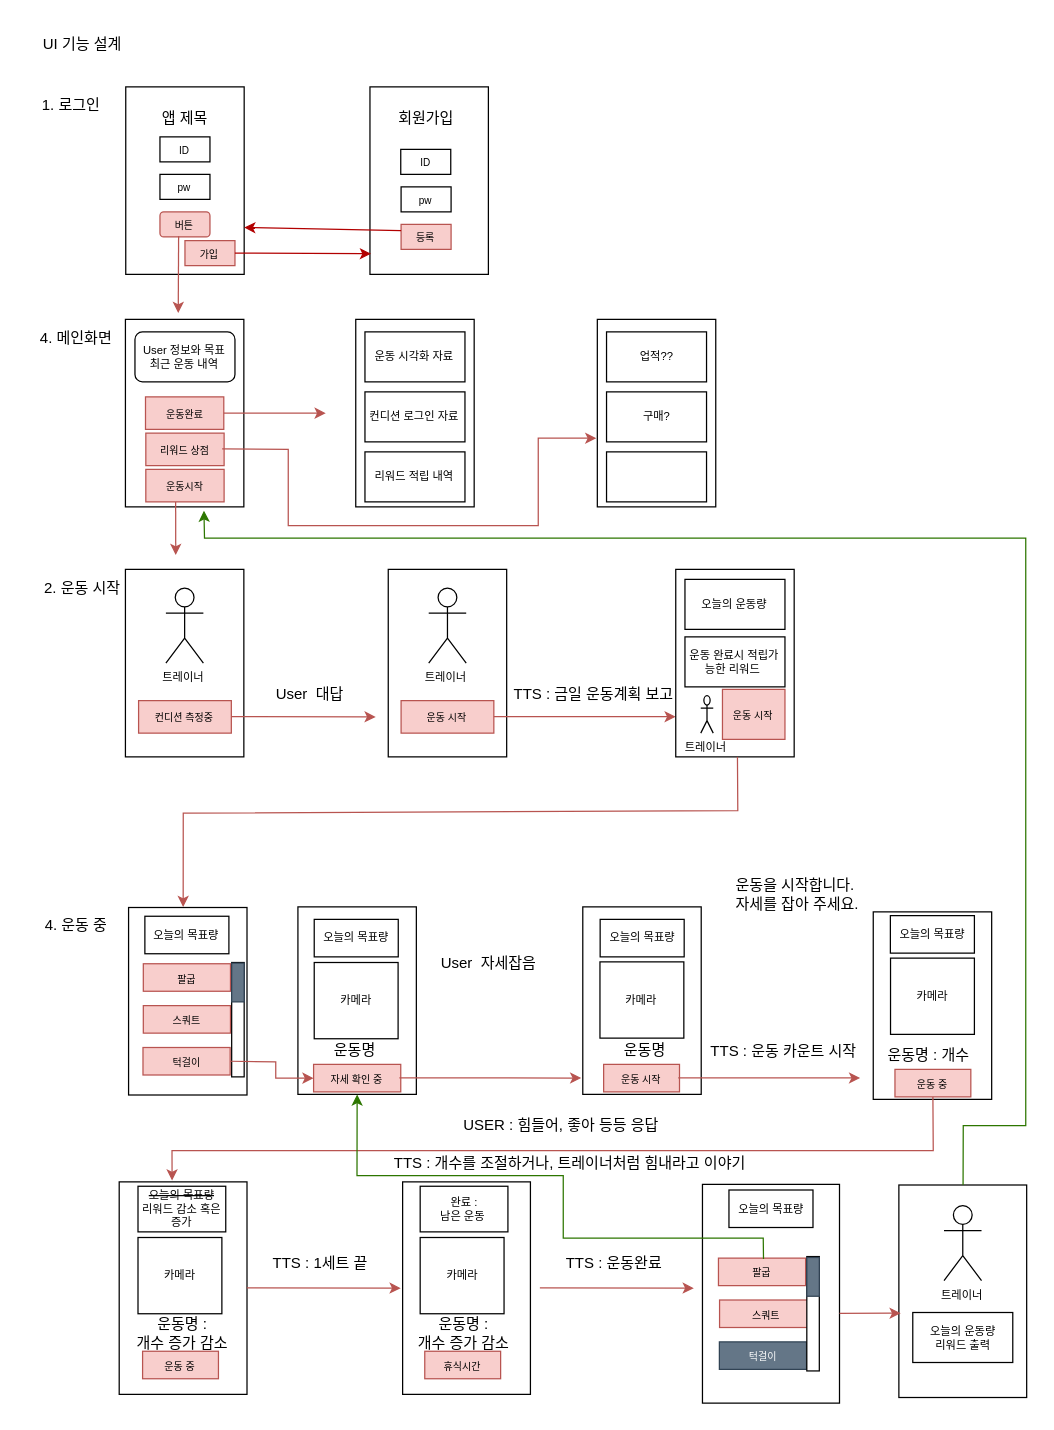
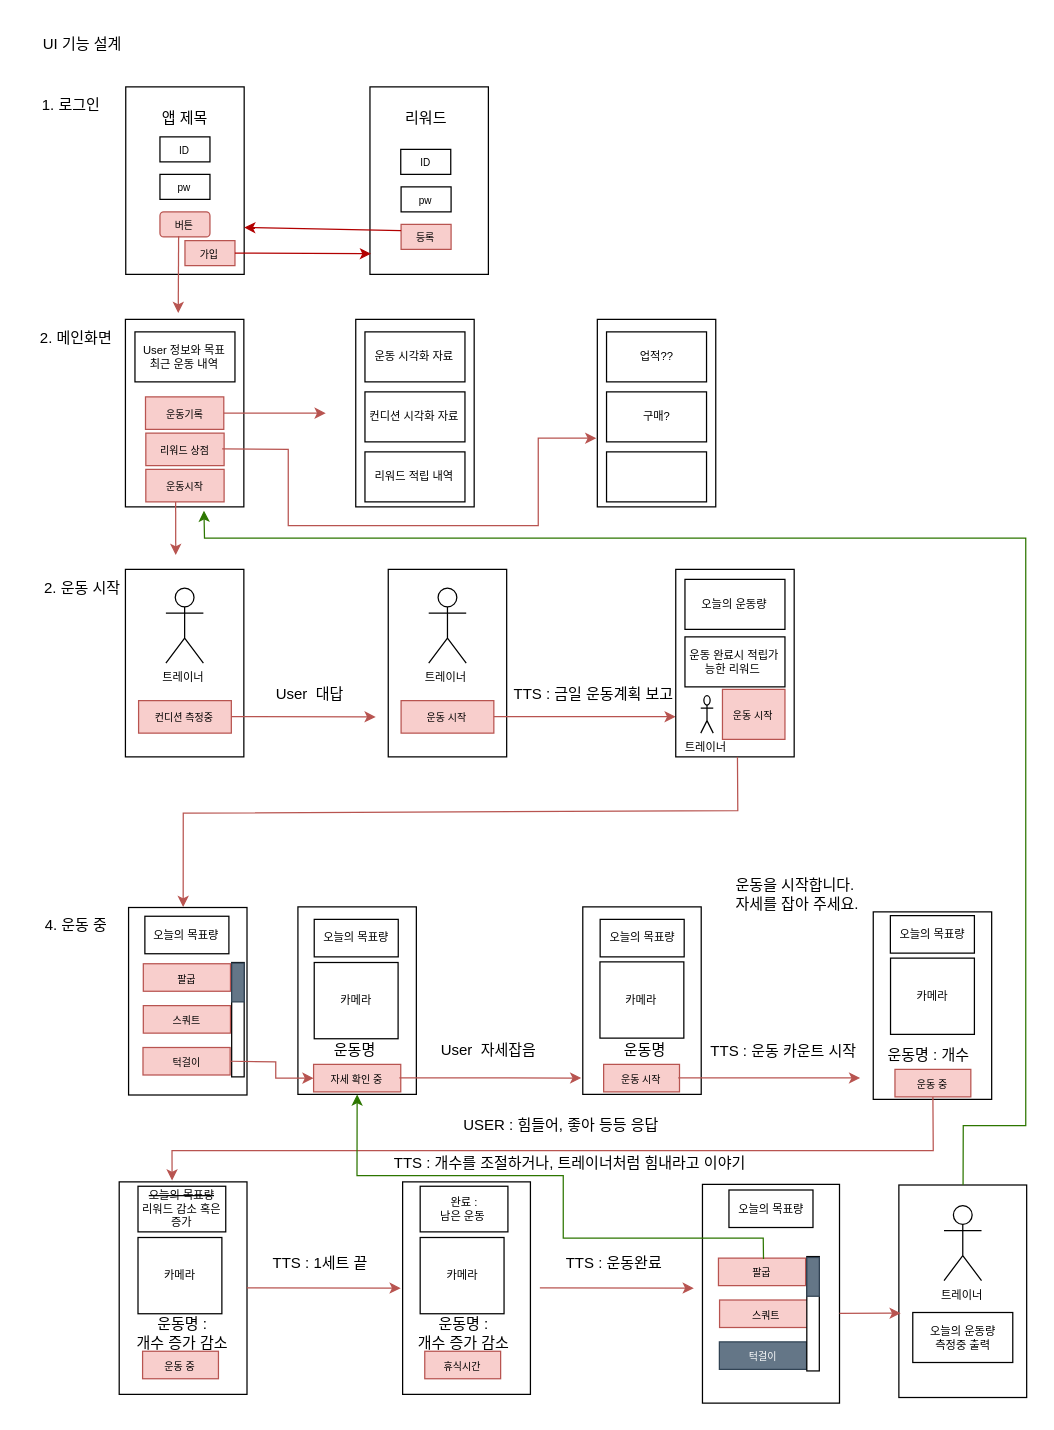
(426, 118) -> (426, 118)
(76, 338) -> (76, 338)
(185, 357) -> (185, 357)
(185, 413) -> (185, 413)
(414, 417) -> (414, 417)
(489, 963) -> (489, 1051)
(963, 1338) -> (963, 1338)
